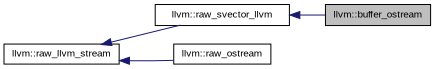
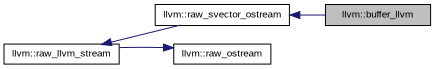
(222, 15) -> (222, 15)
(378, 15) -> (378, 15)
(152, 61) -> (141, 47)
